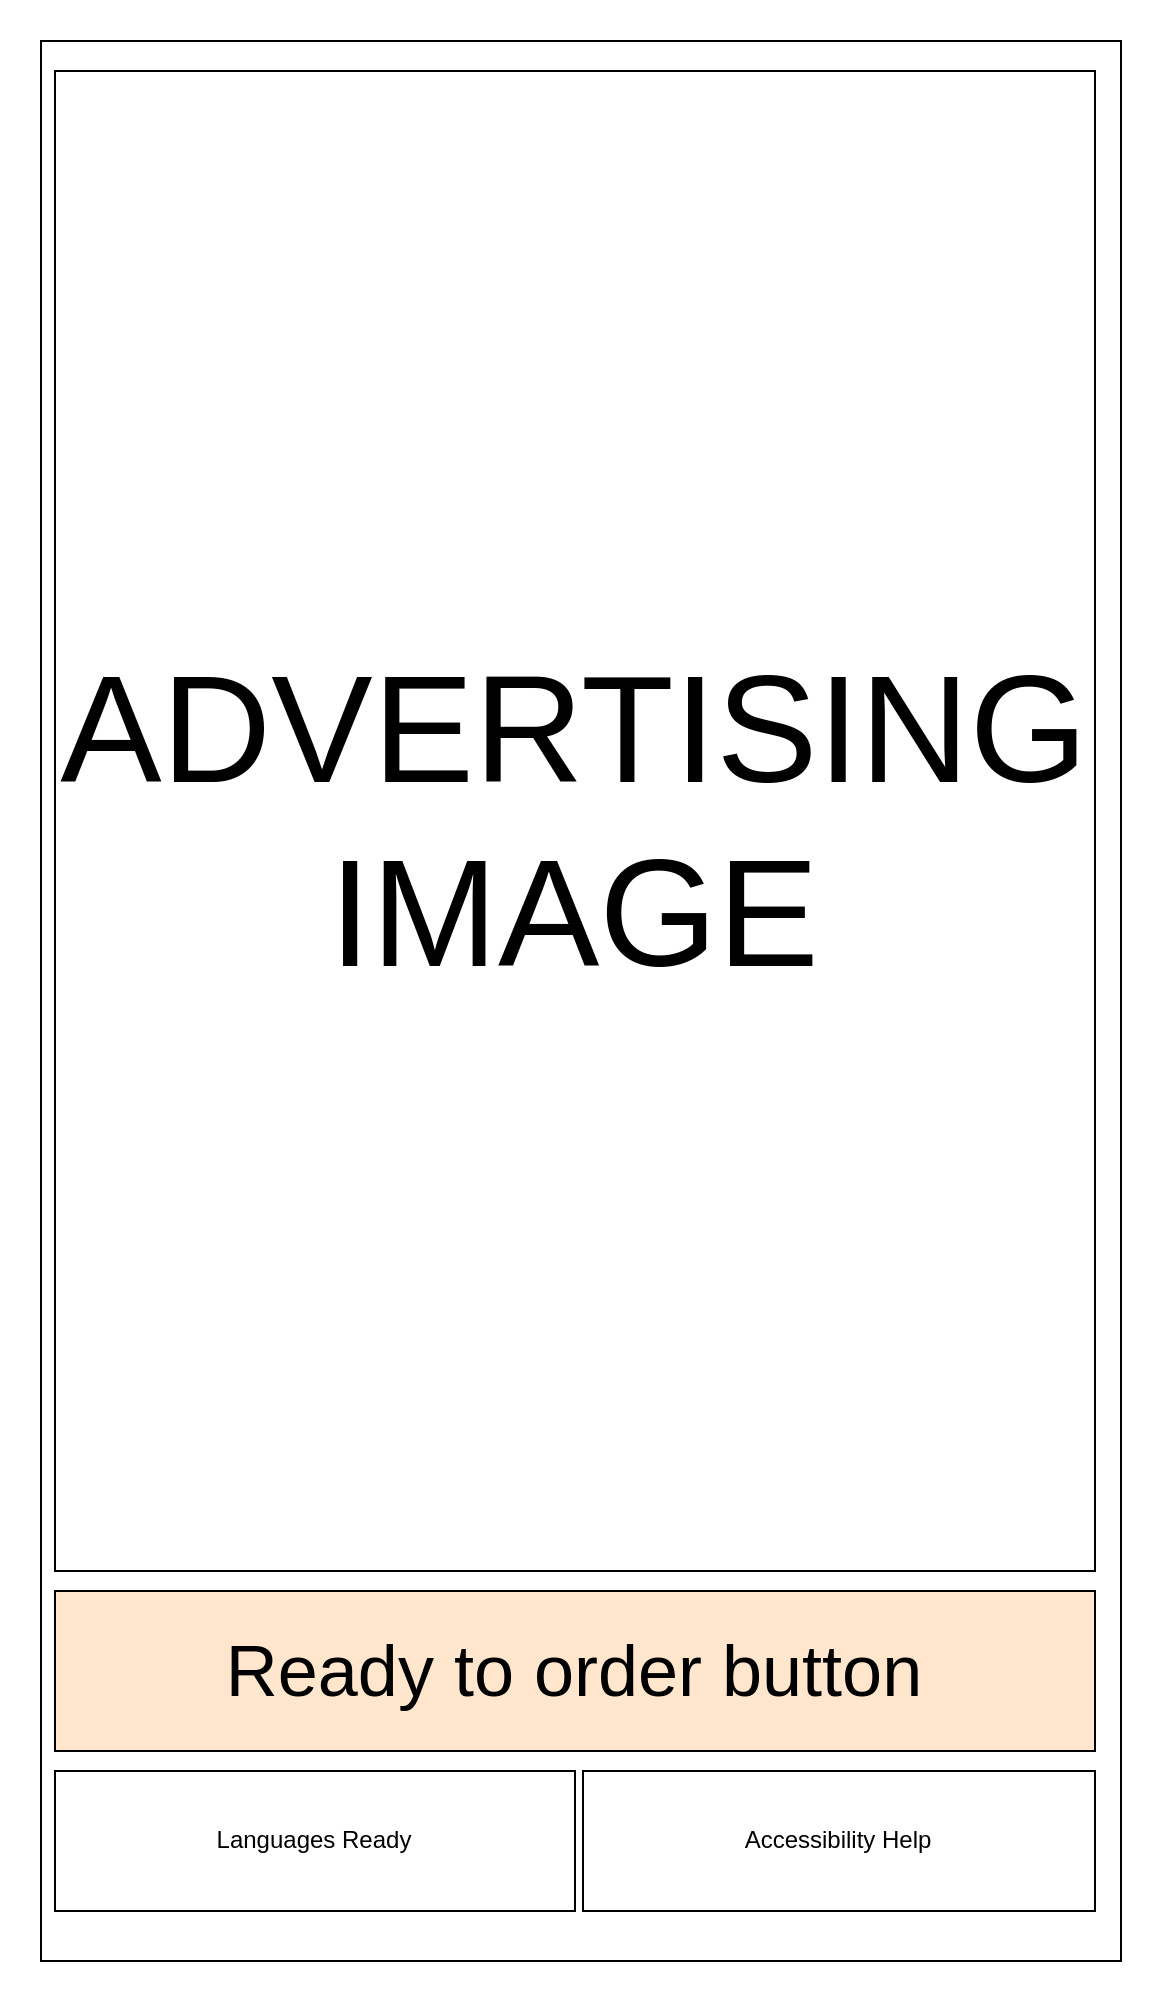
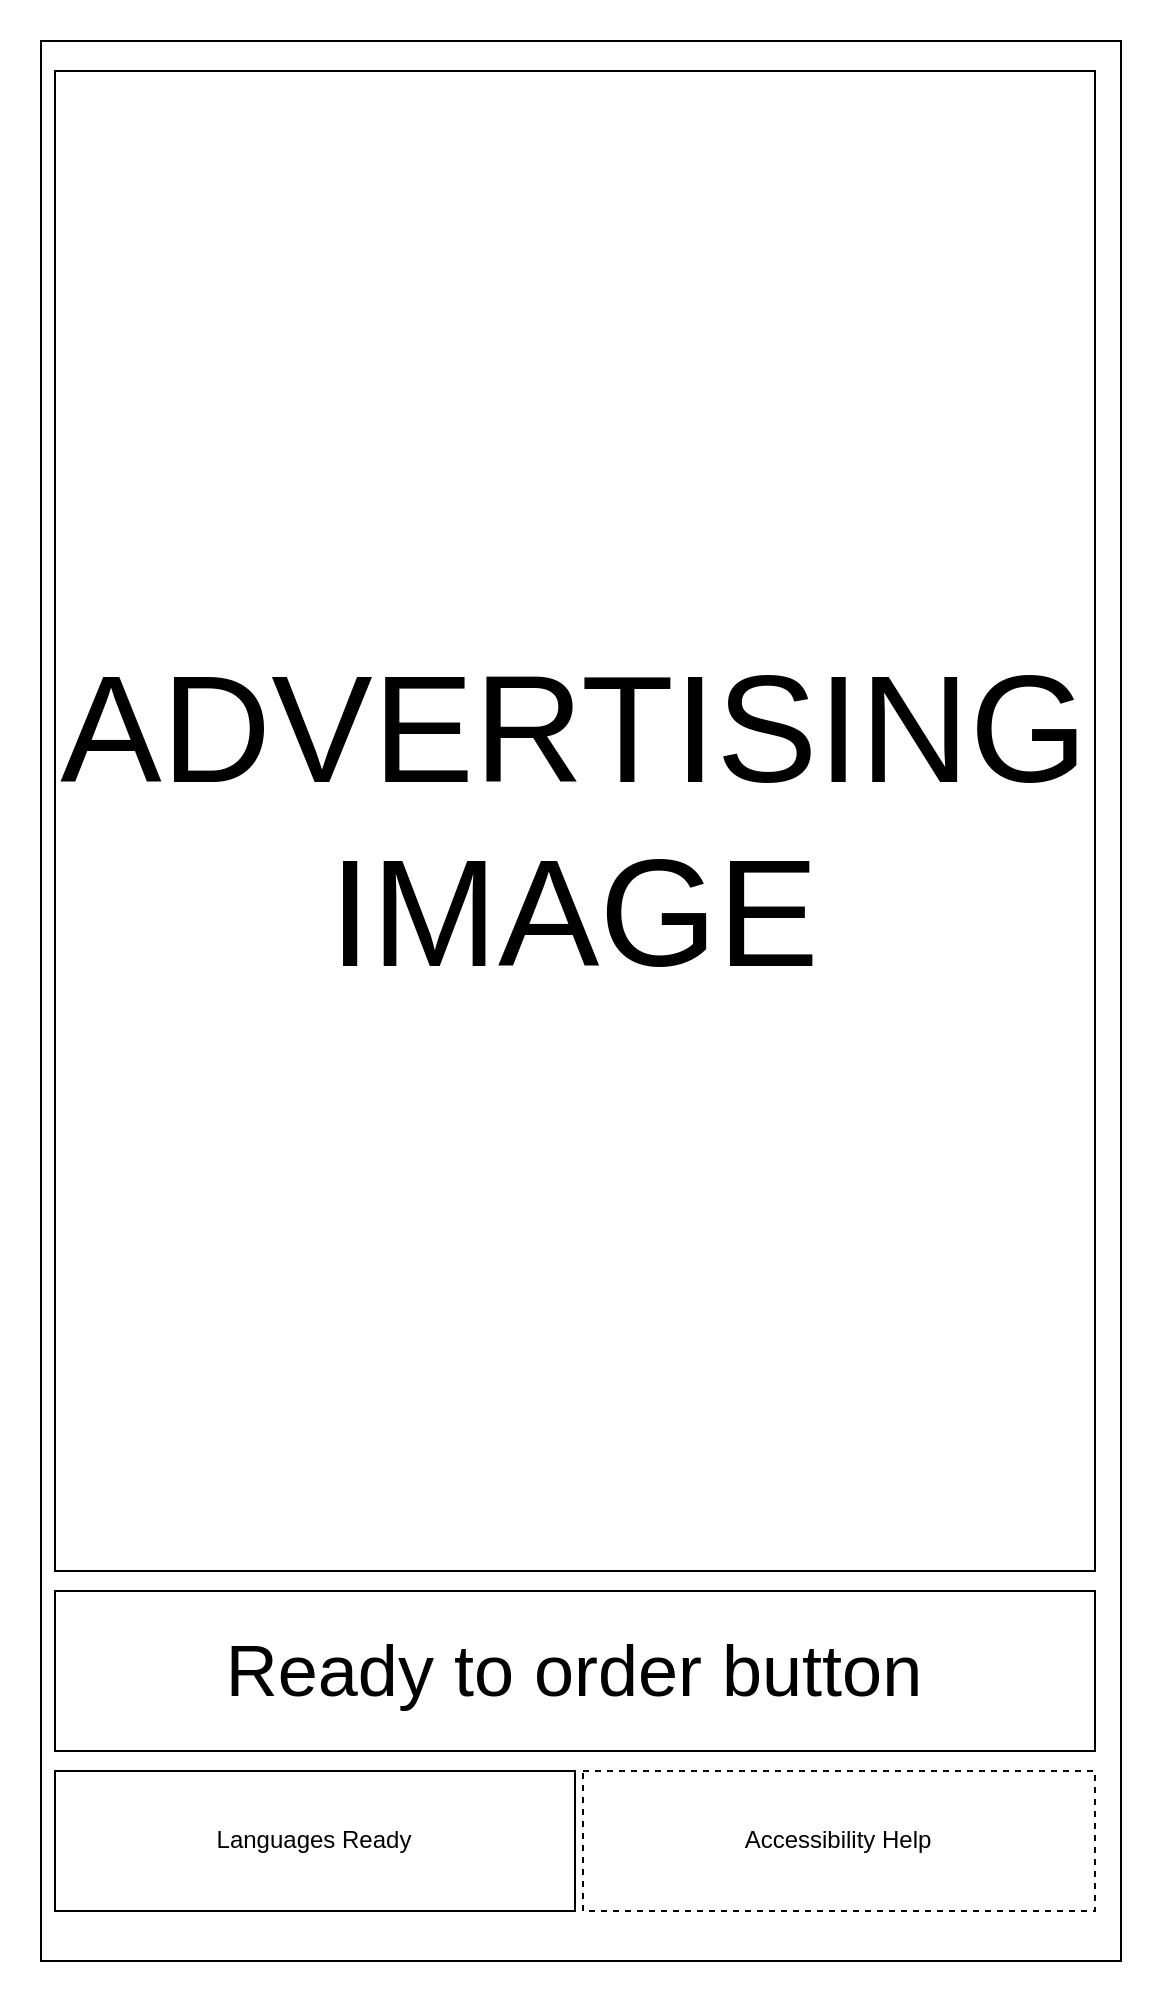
(575, 1671) -> (575, 1671)
(839, 1841) -> (839, 1841)
